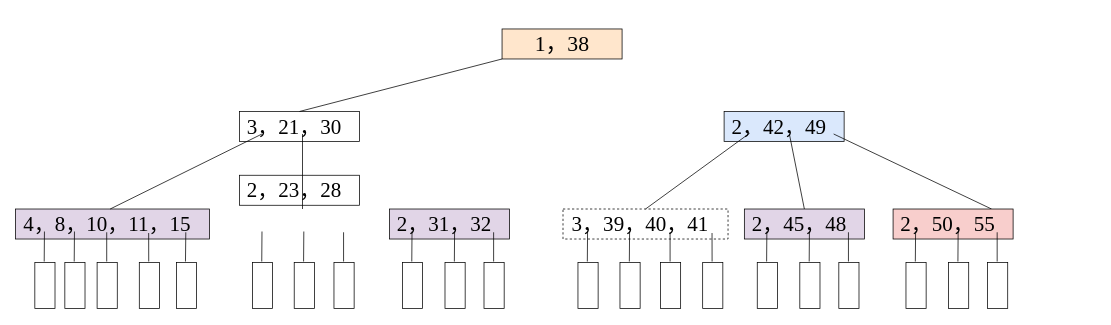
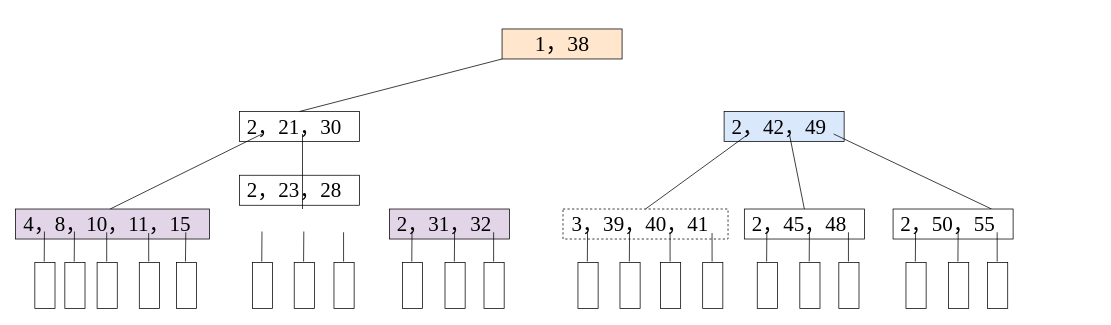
(300, 126) -> (300, 126)
(804, 224) -> (804, 224)
(953, 224) -> (953, 224)
